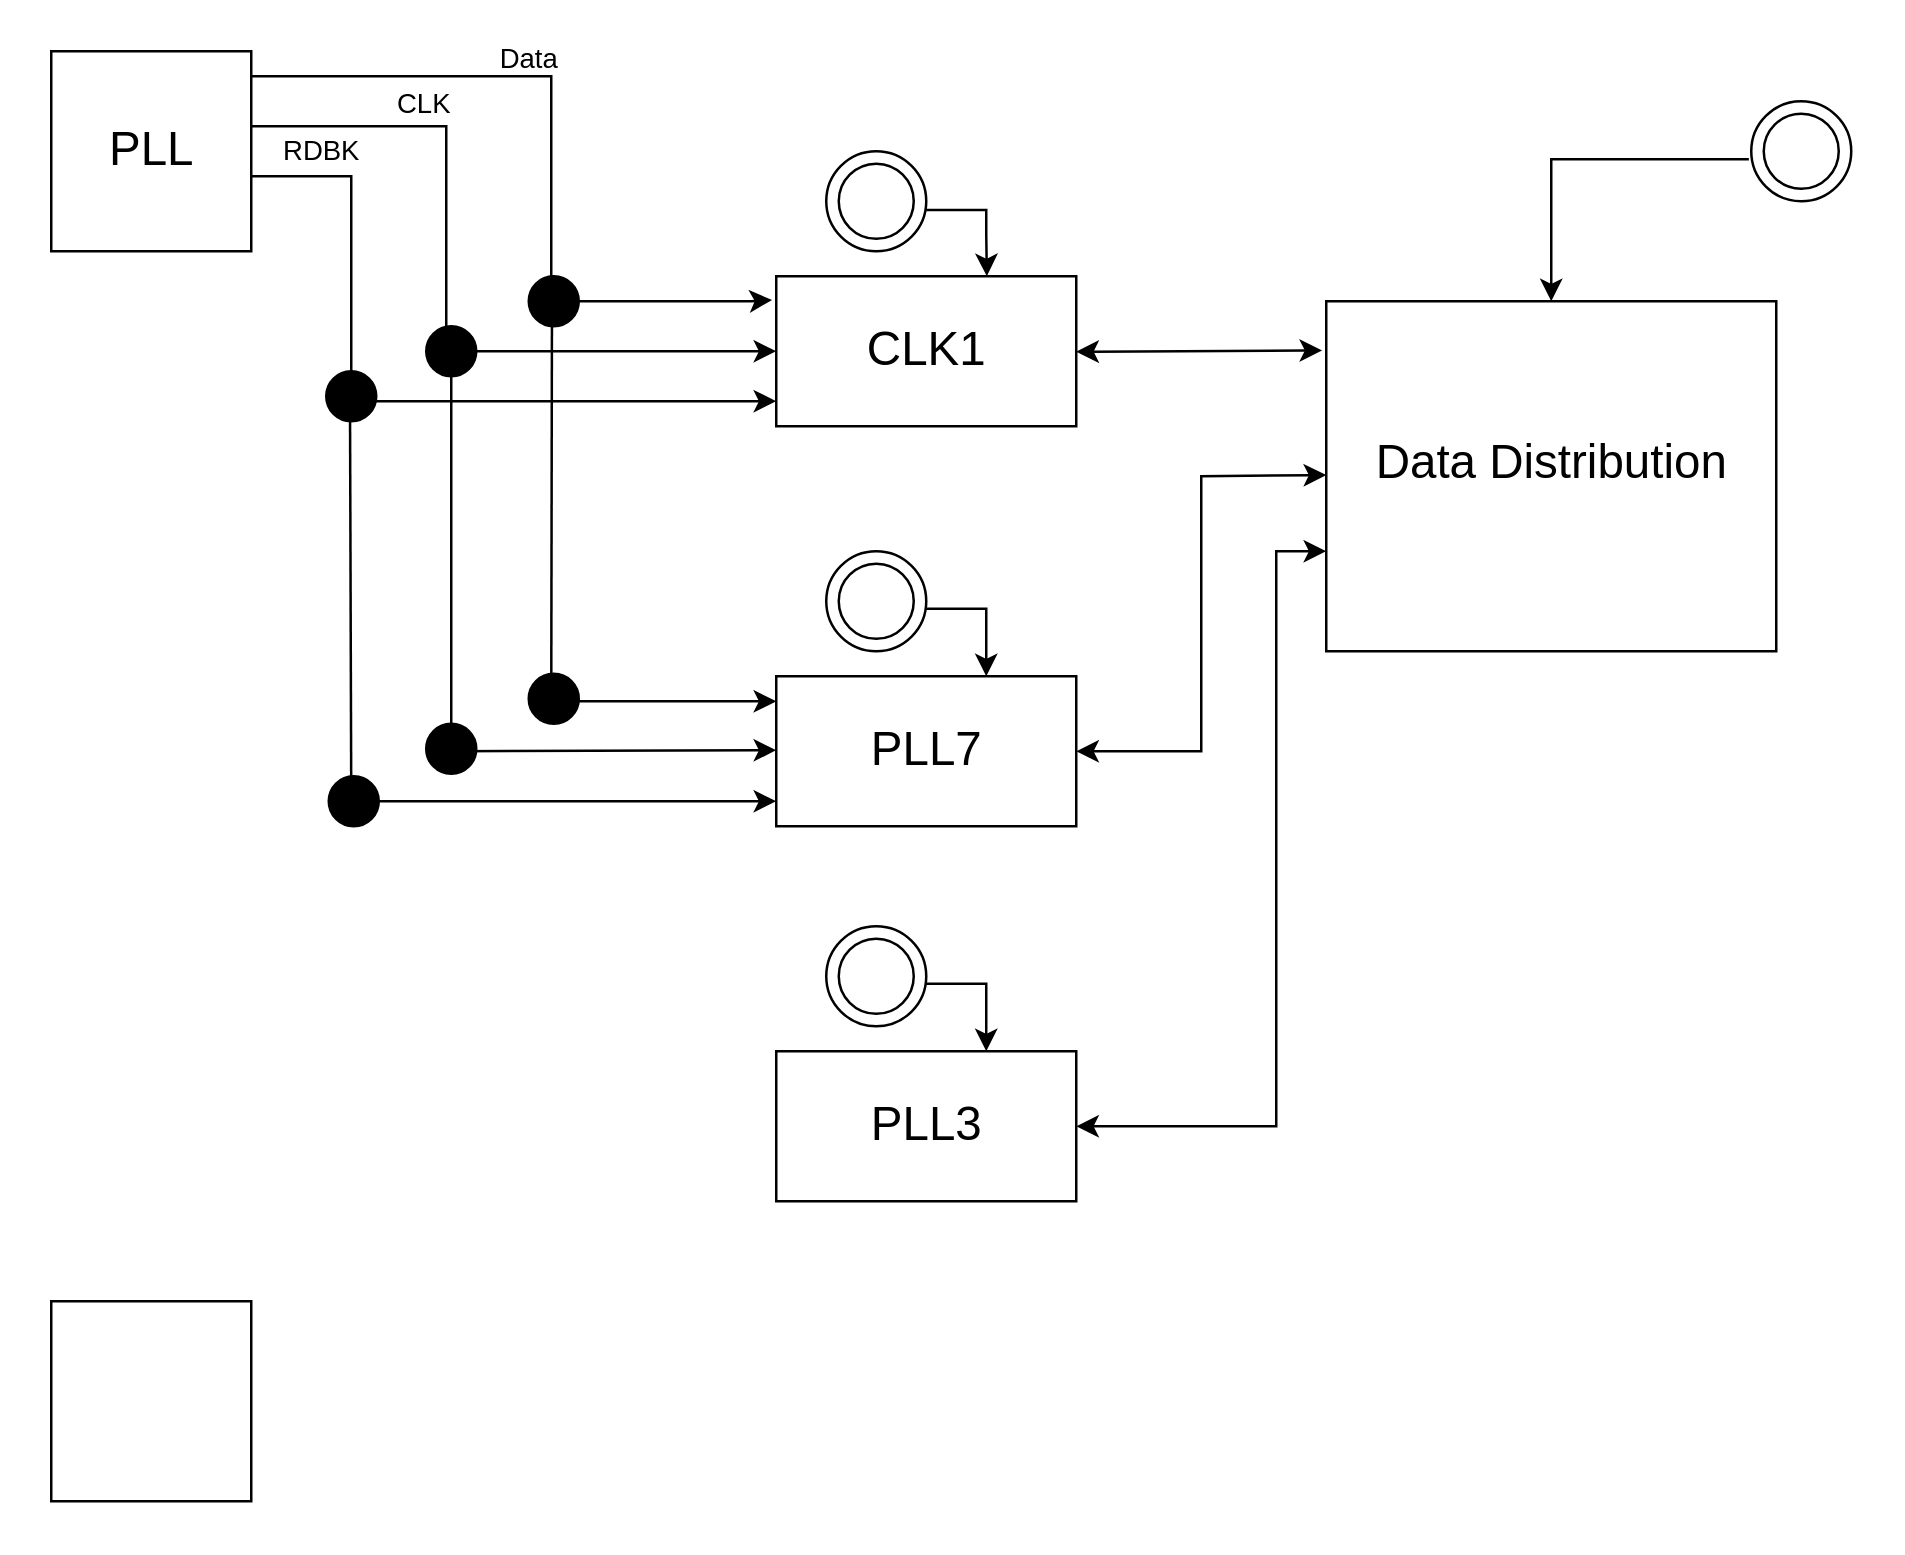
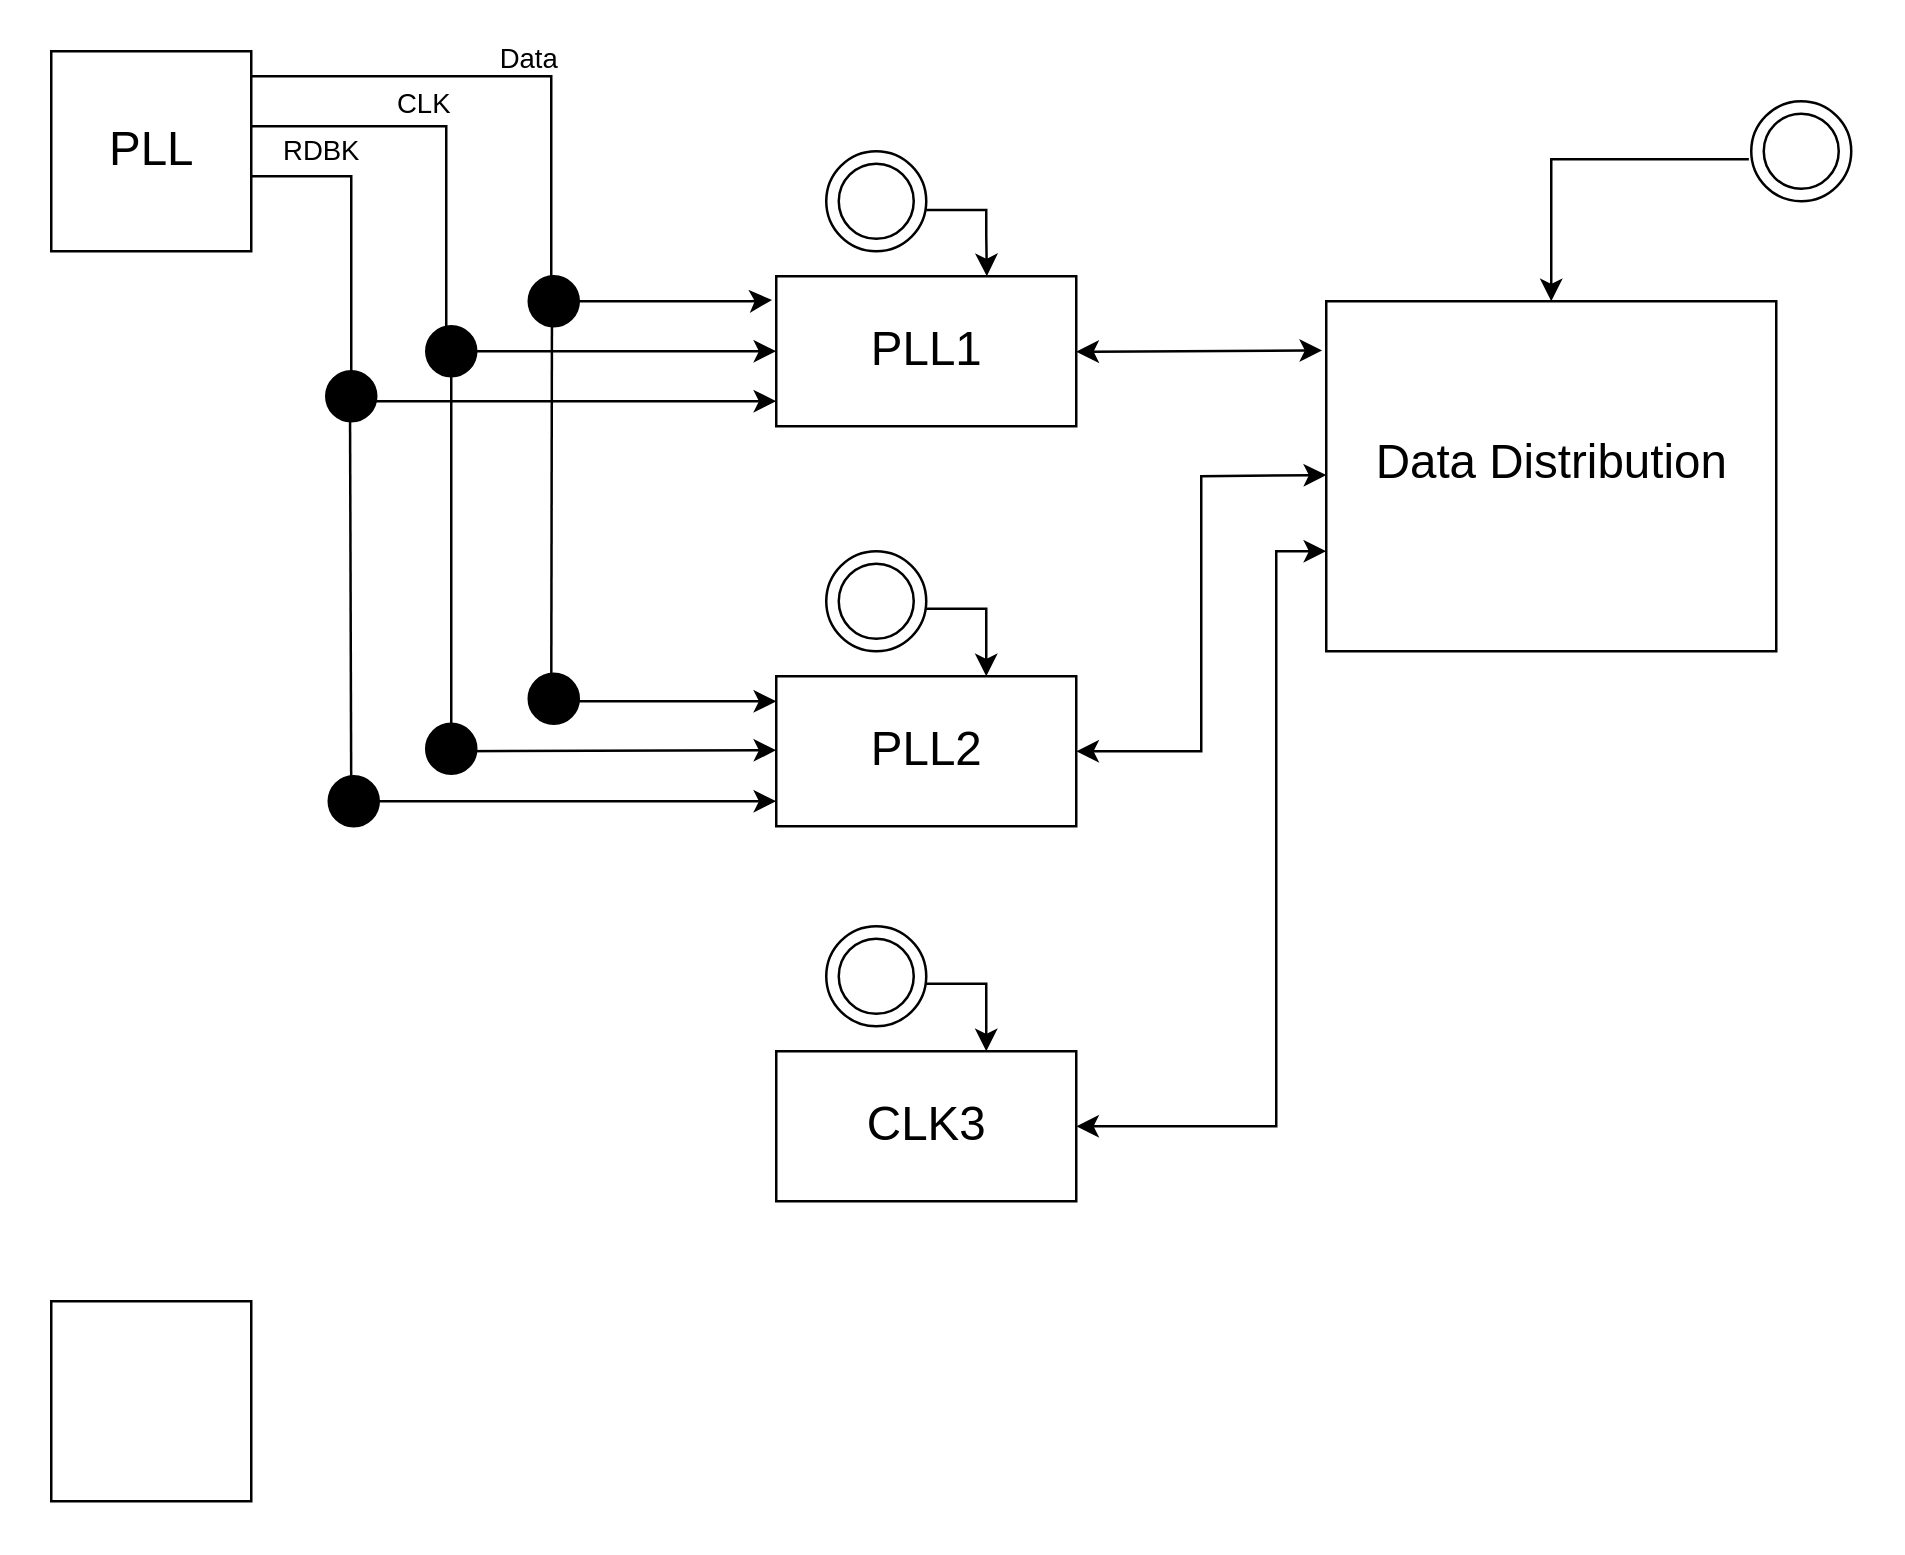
(928, 351) -> (928, 351)
(928, 751) -> (928, 751)
(928, 1126) -> (928, 1126)
